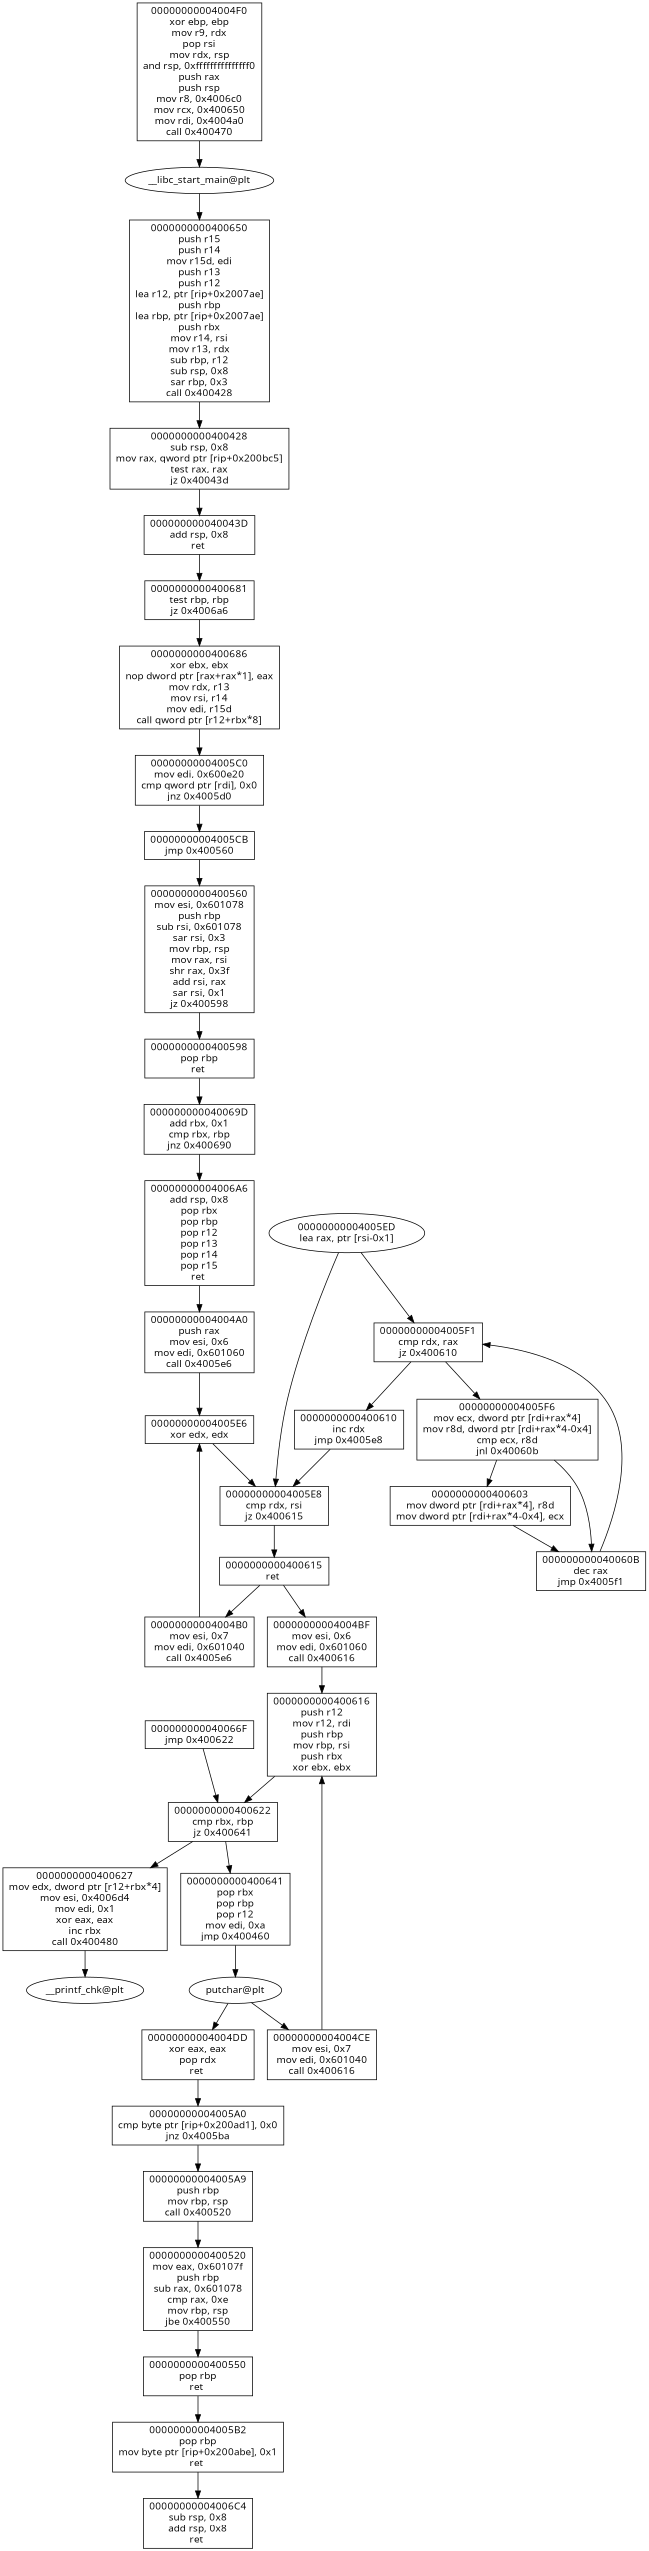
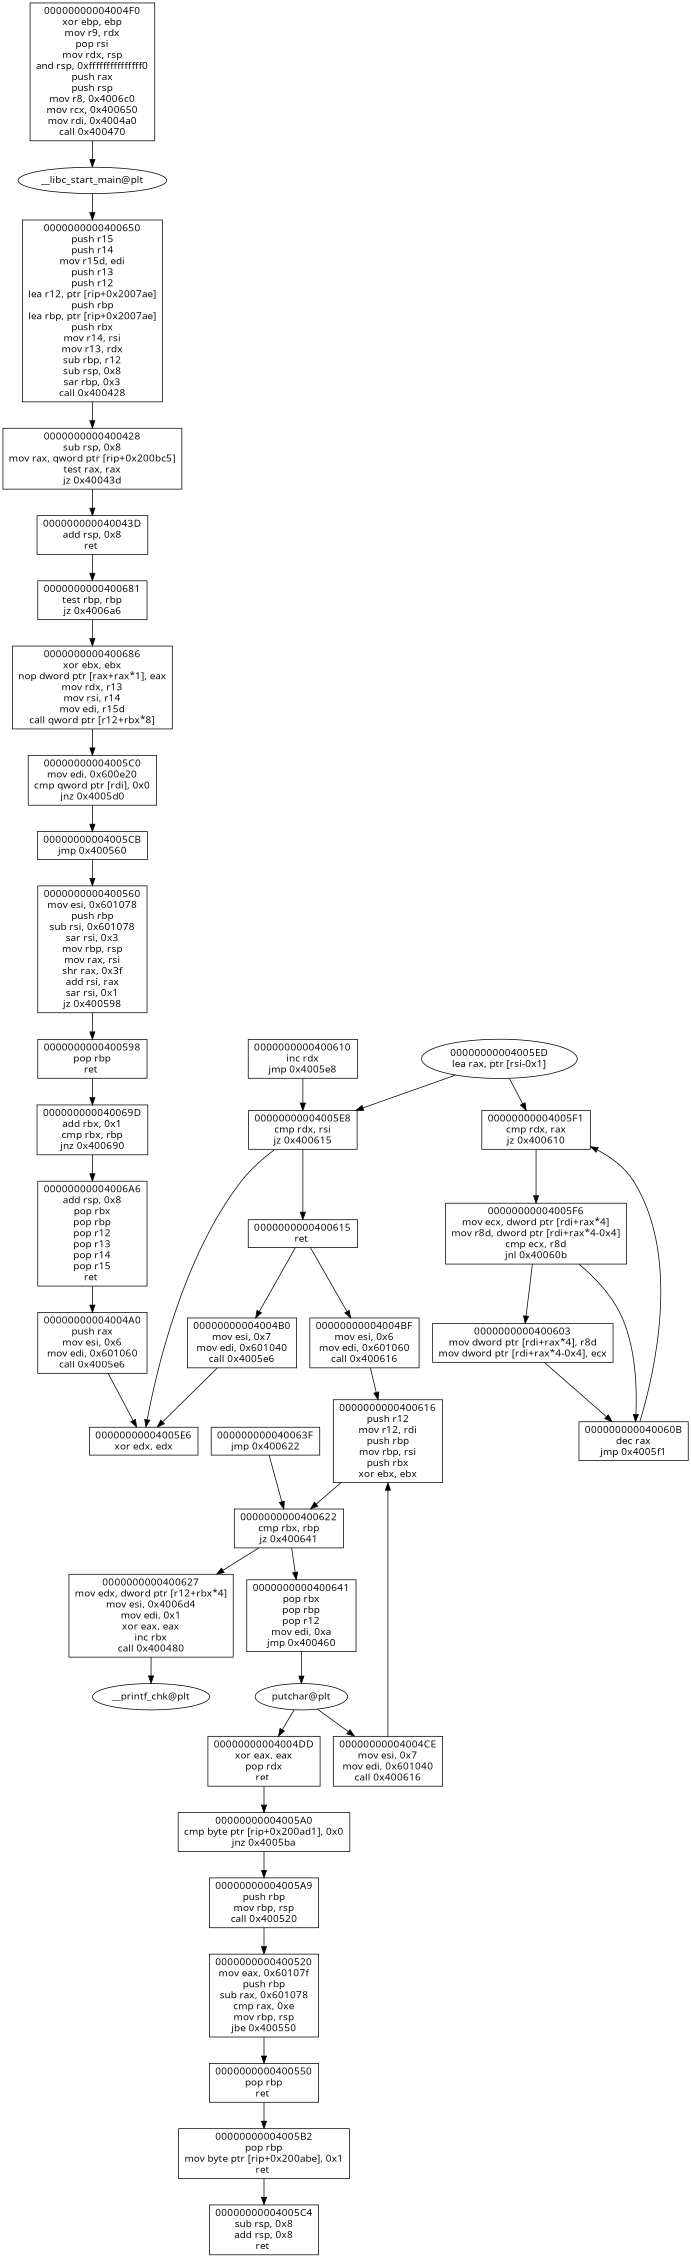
(391, 1383) -> none
(231, 1462) -> (190, 1274)
(199, 1735) -> (265, 1441)
(198, 2523) -> (264, 2230)
